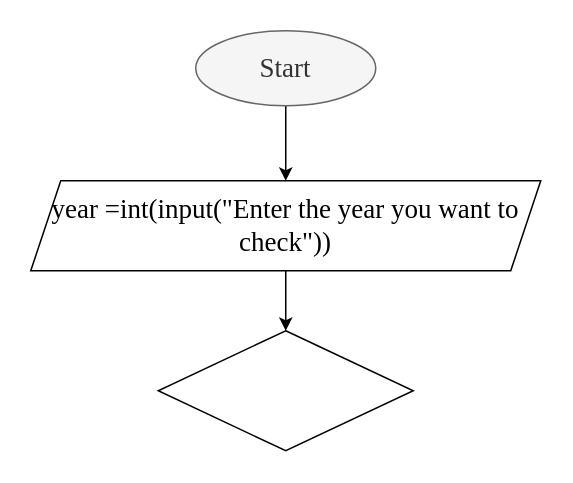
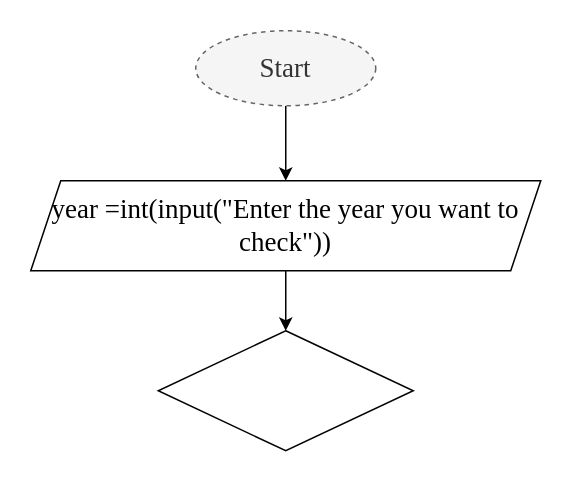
(286, 68) -> (286, 68)
